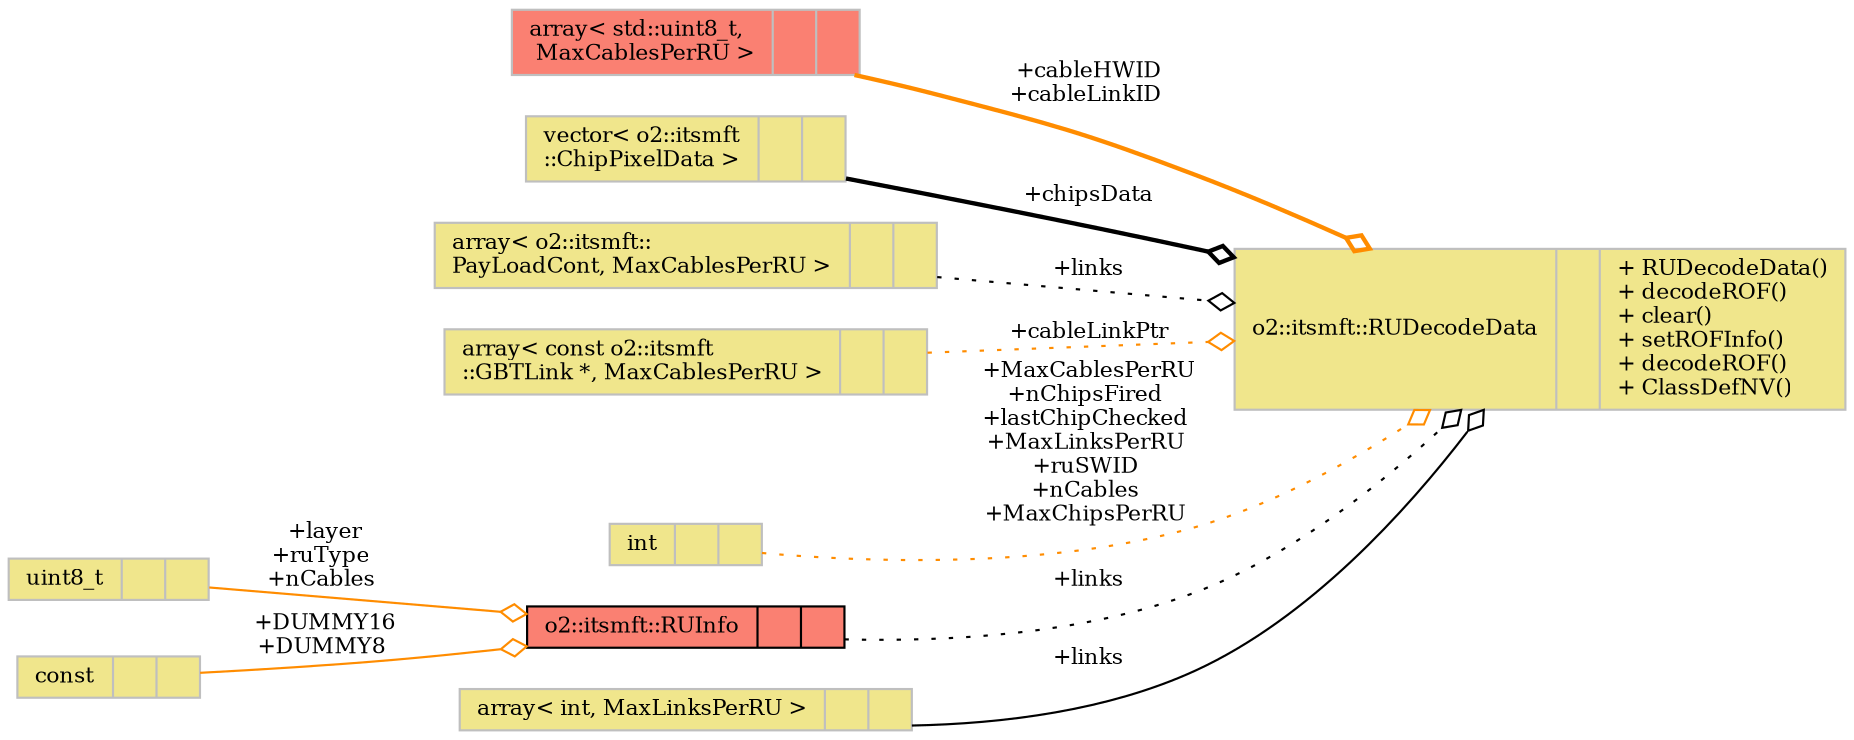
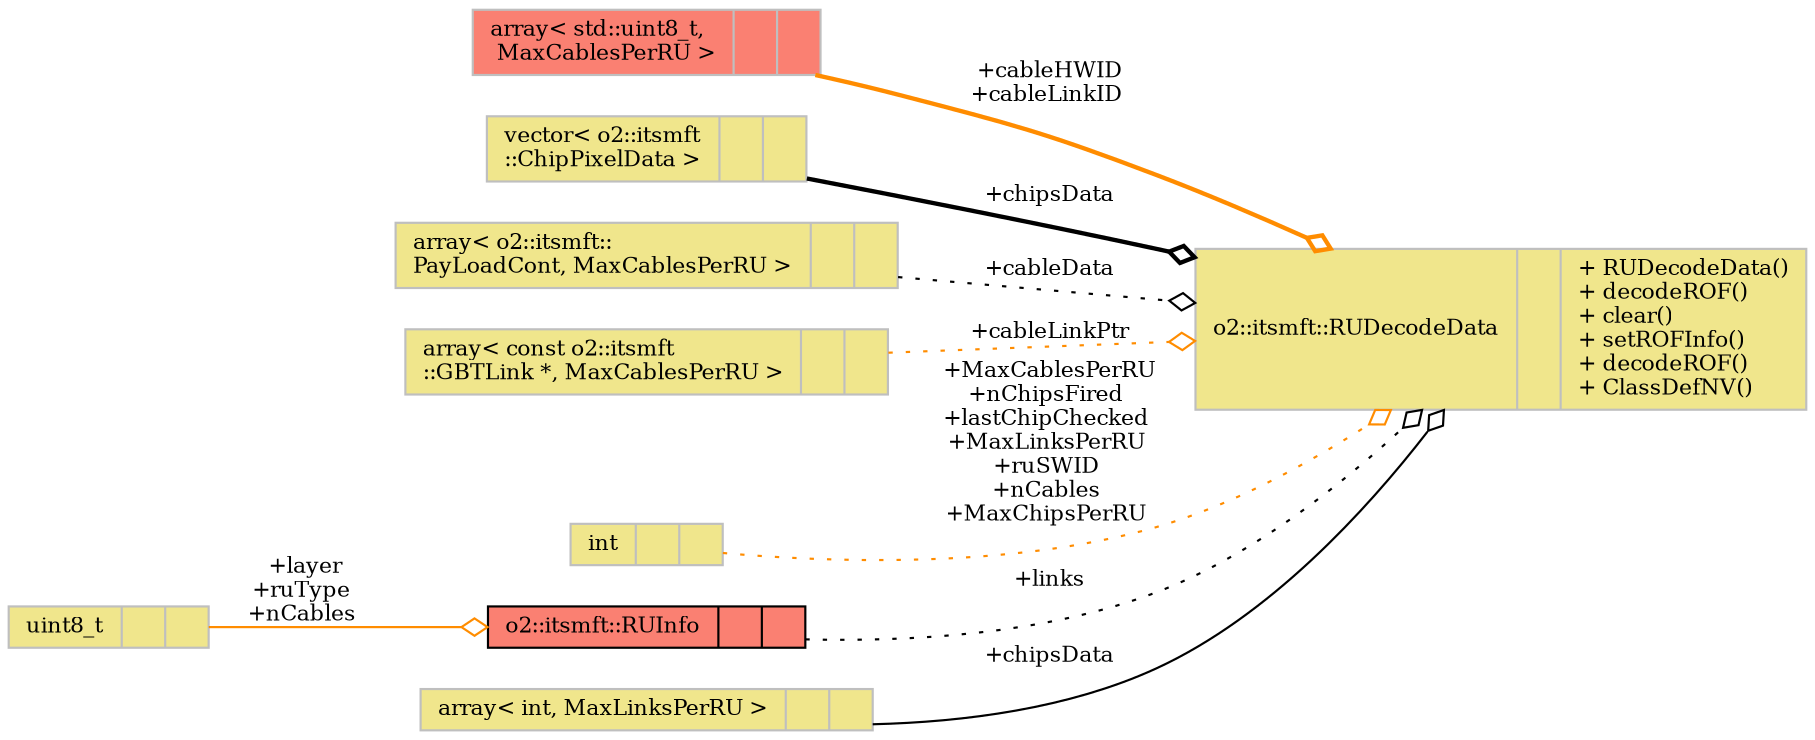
(1086, 270) -> (1047, 270)
(1086, 659) -> (1047, 656)
(109, 677) -> none
